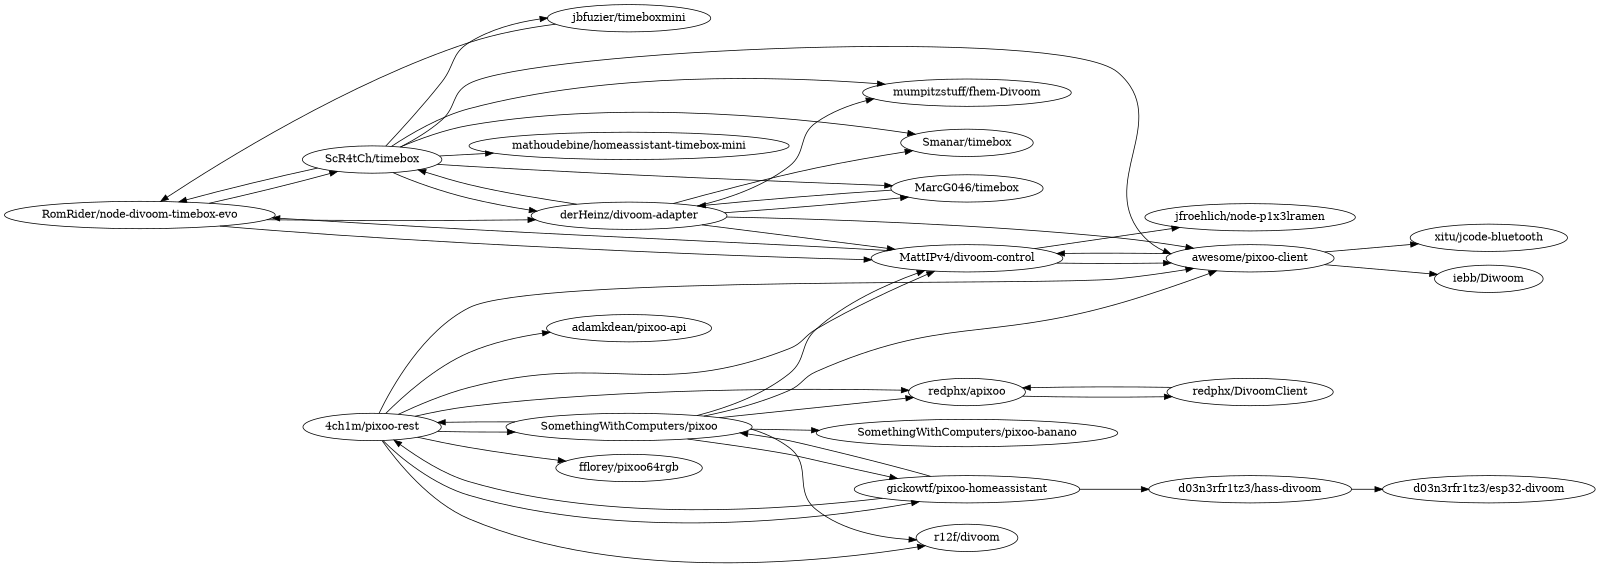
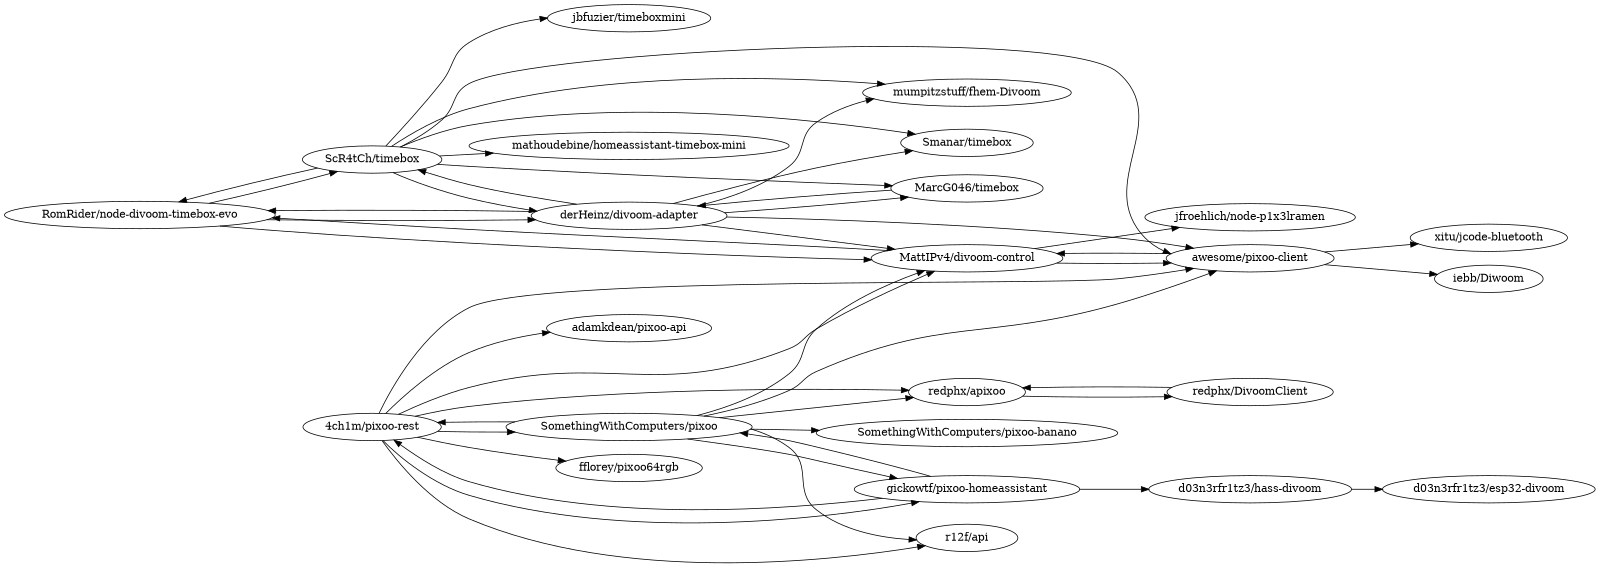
(353, 91) -> (406, 210)
(967, 538) -> (967, 538)
